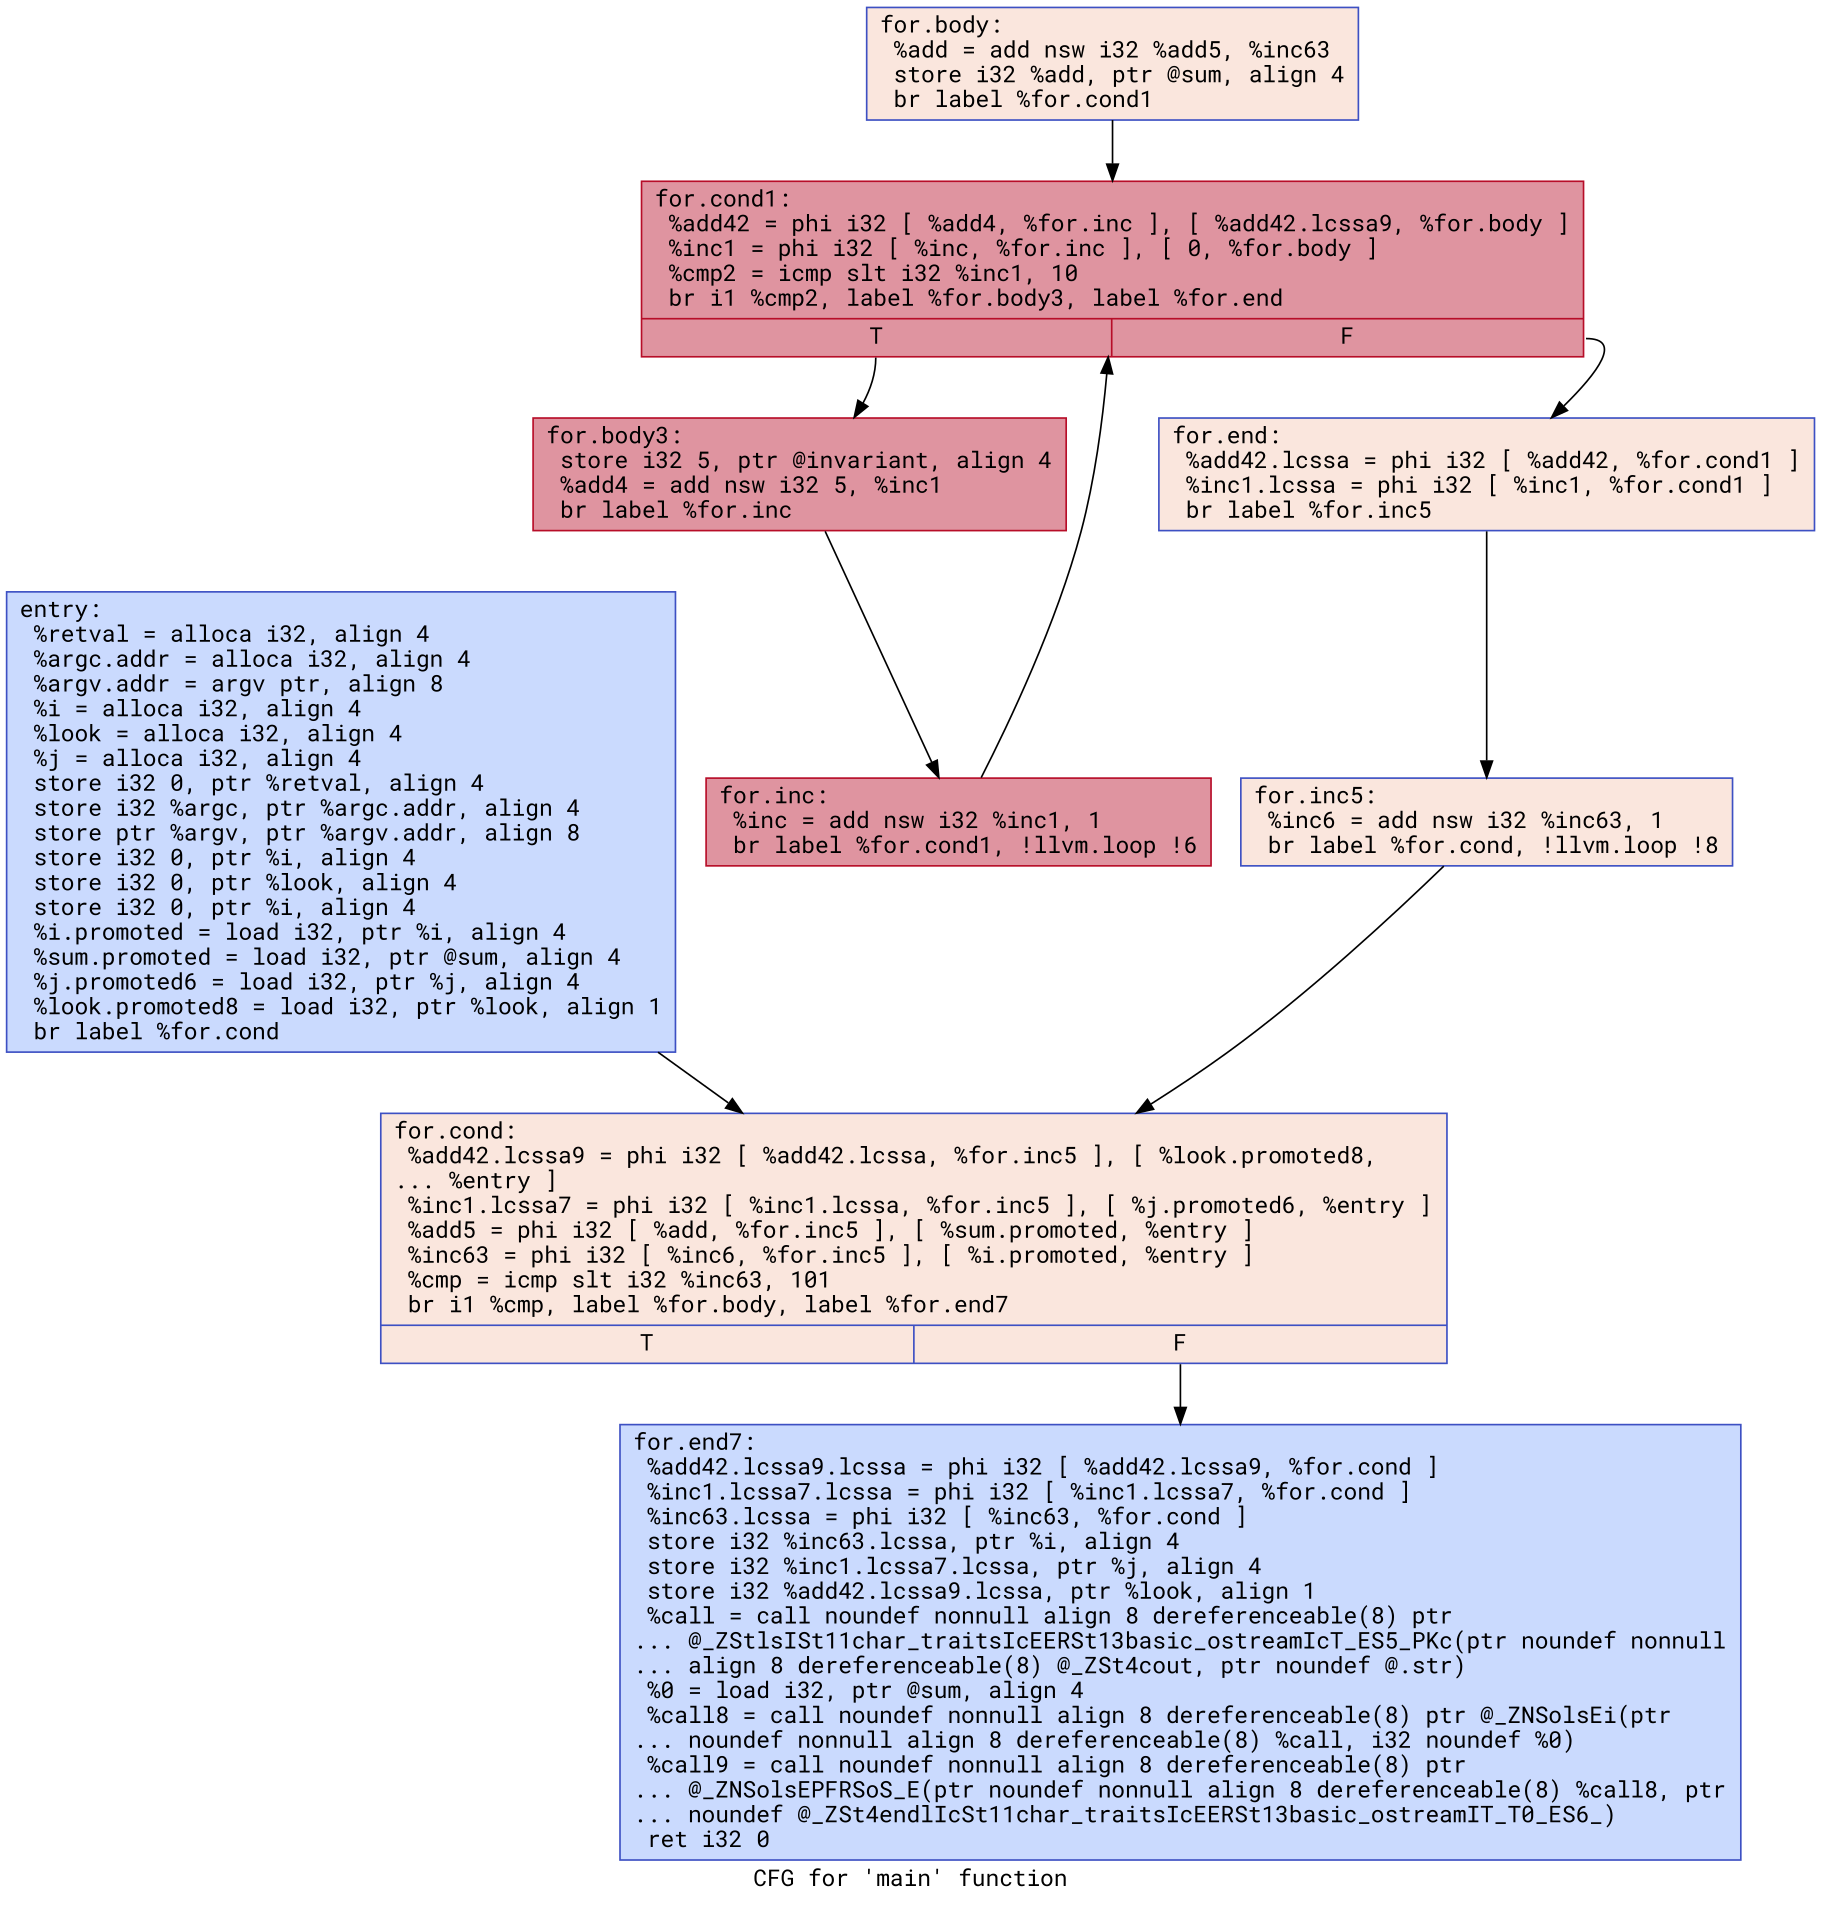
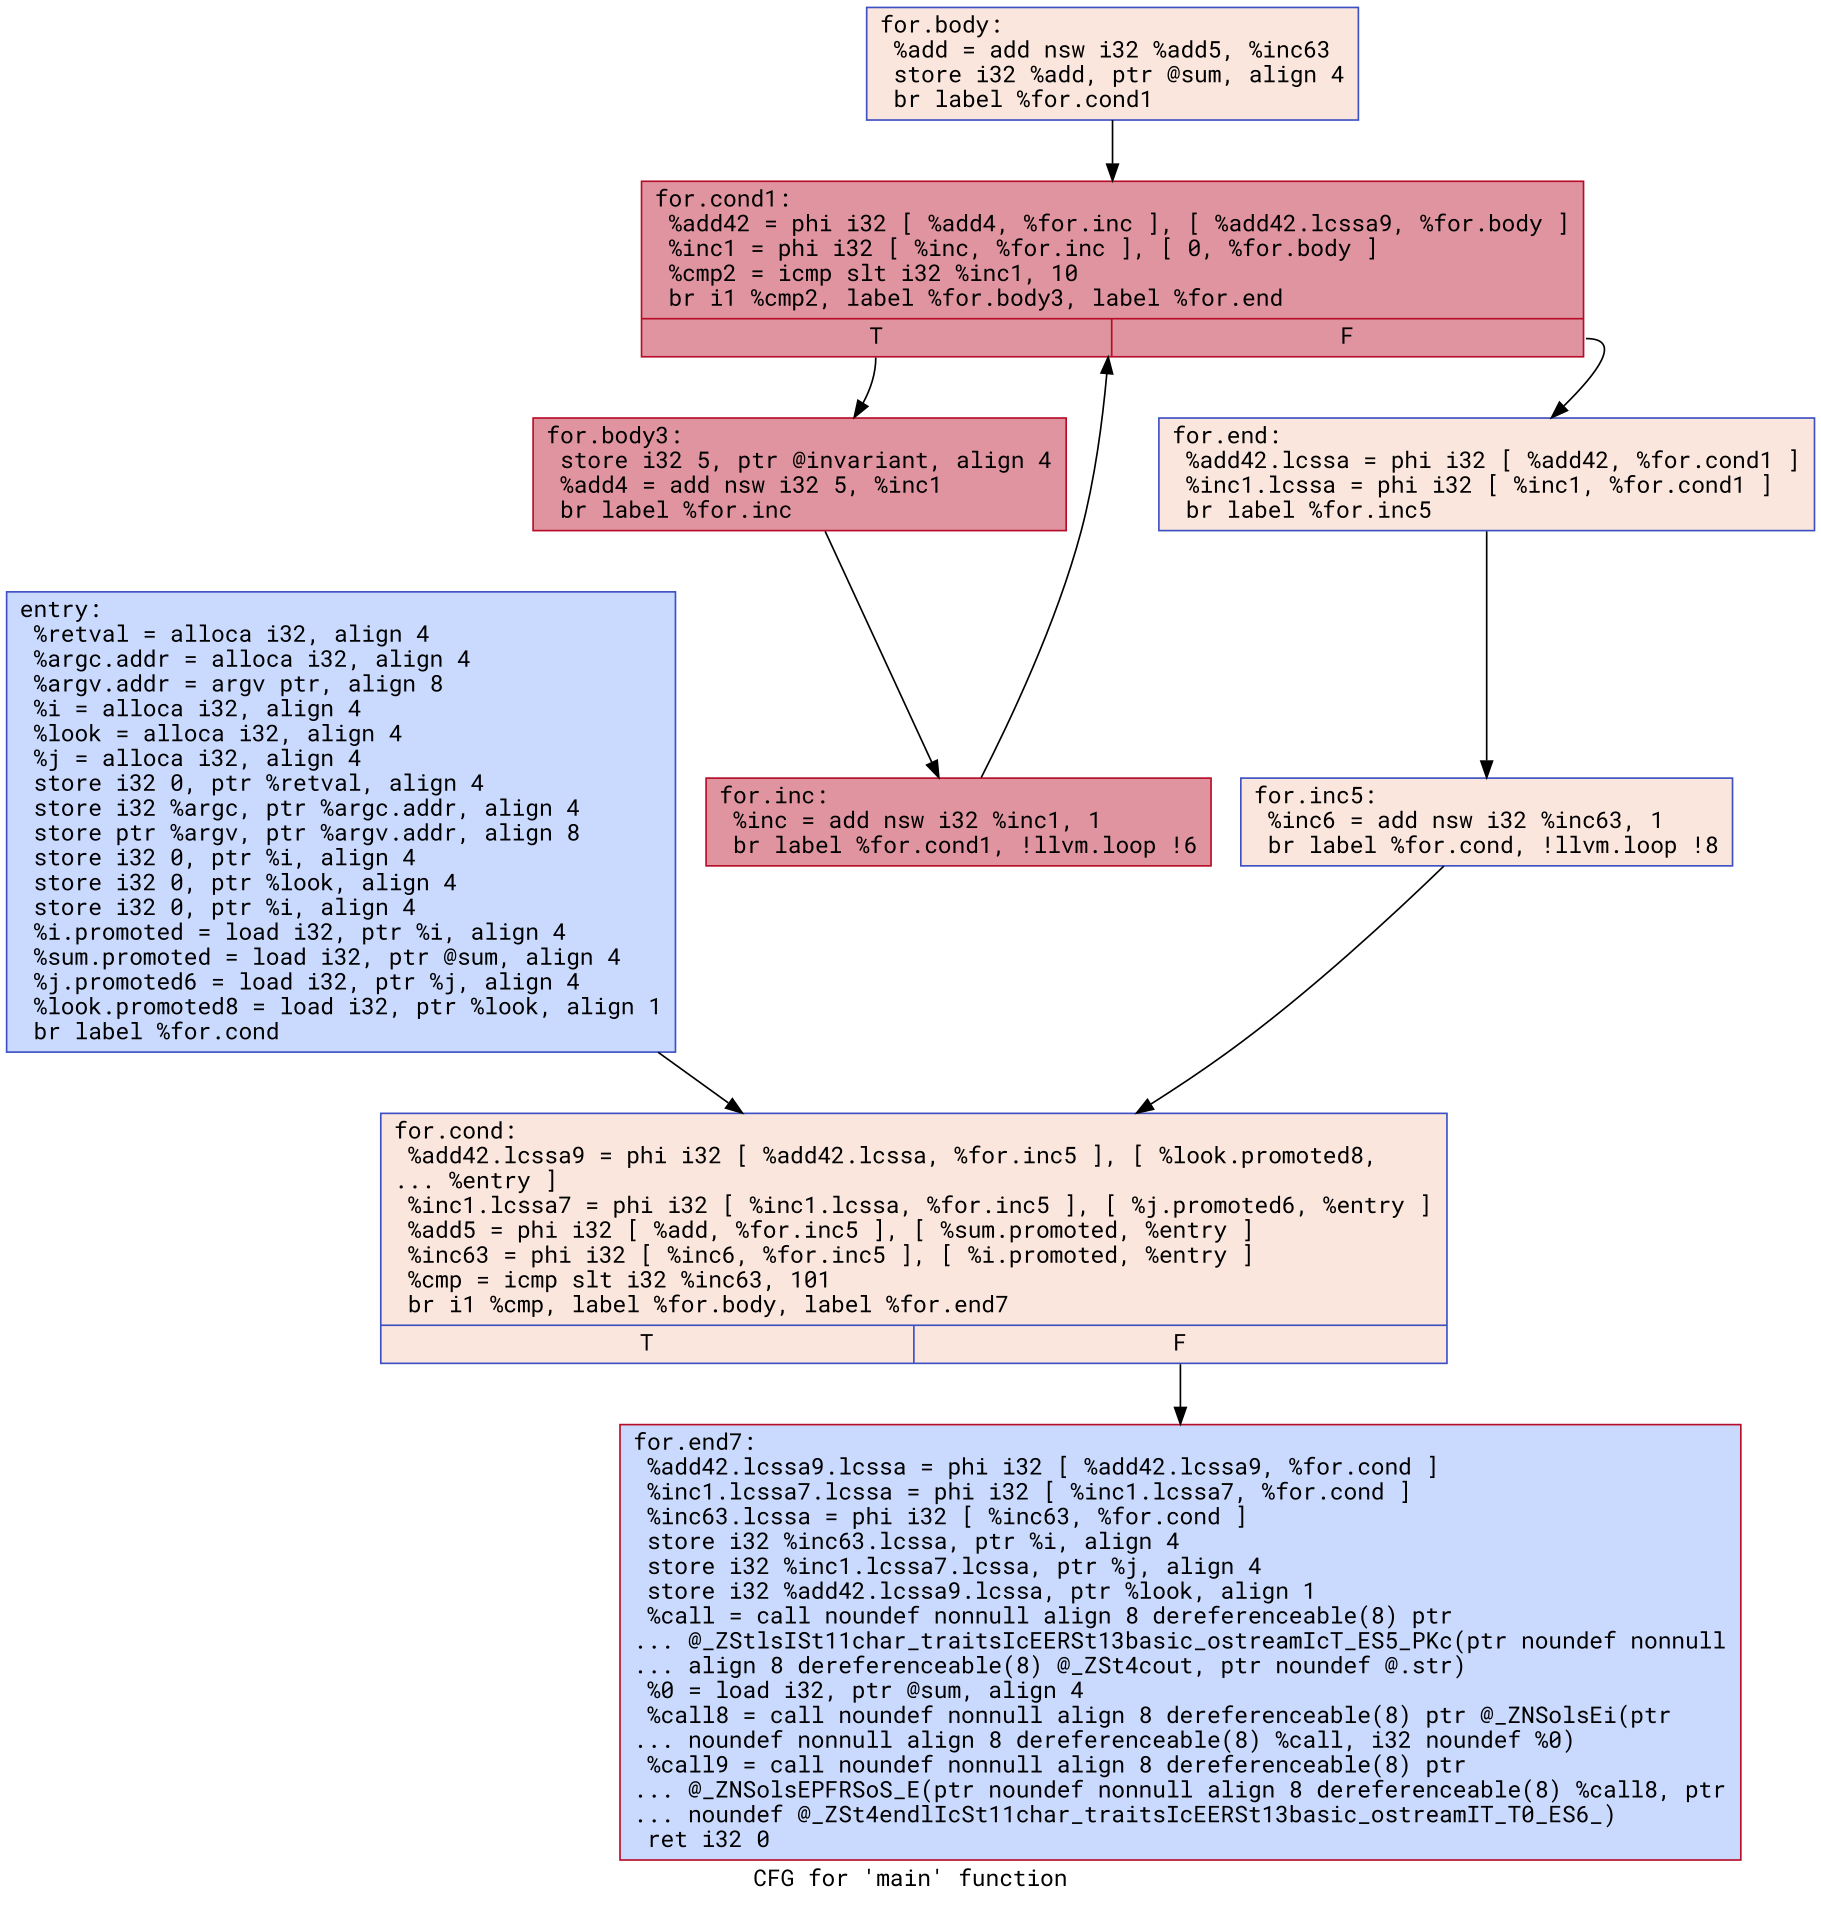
(1180, 1642) -> (1180, 1642)
